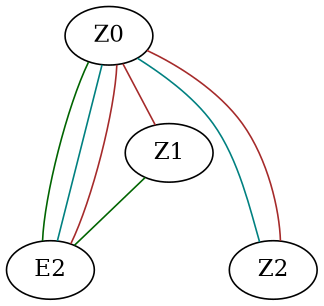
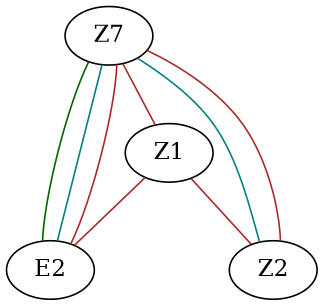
(109, 36) -> (109, 36)
(110, 211) -> (110, 211)
none -> (221, 211)
